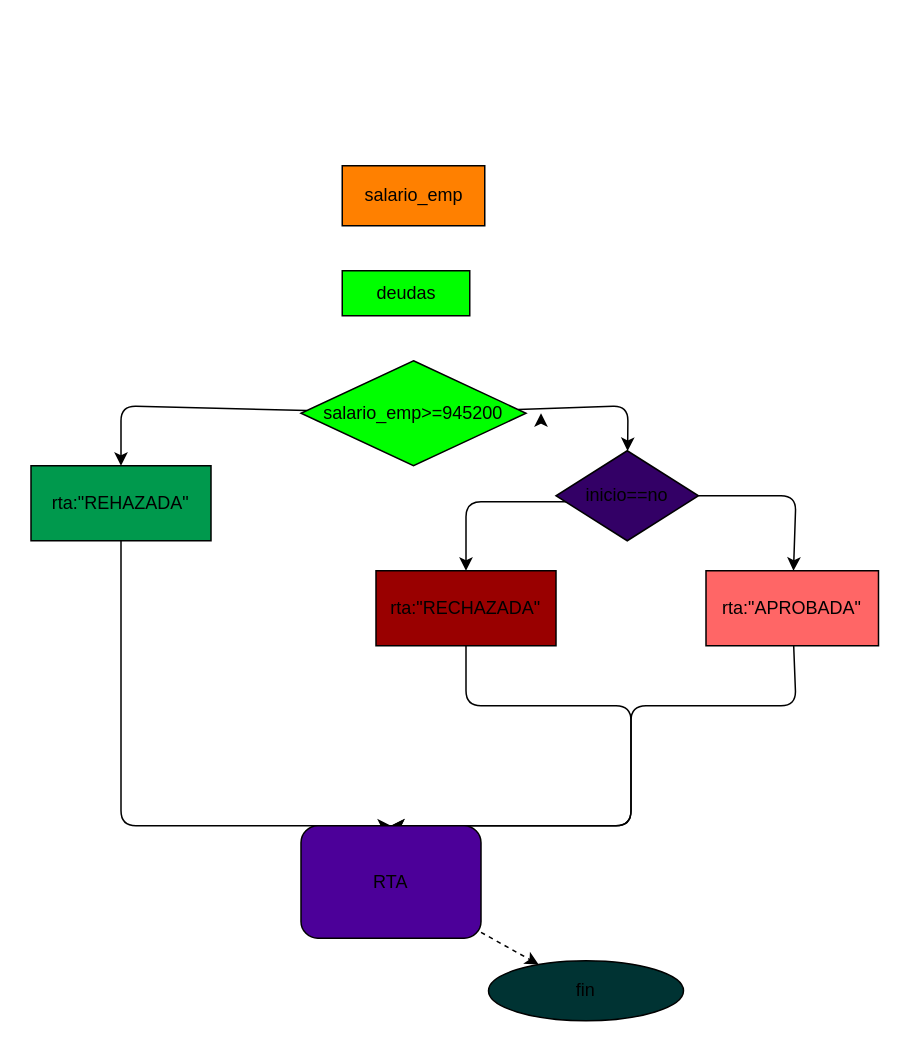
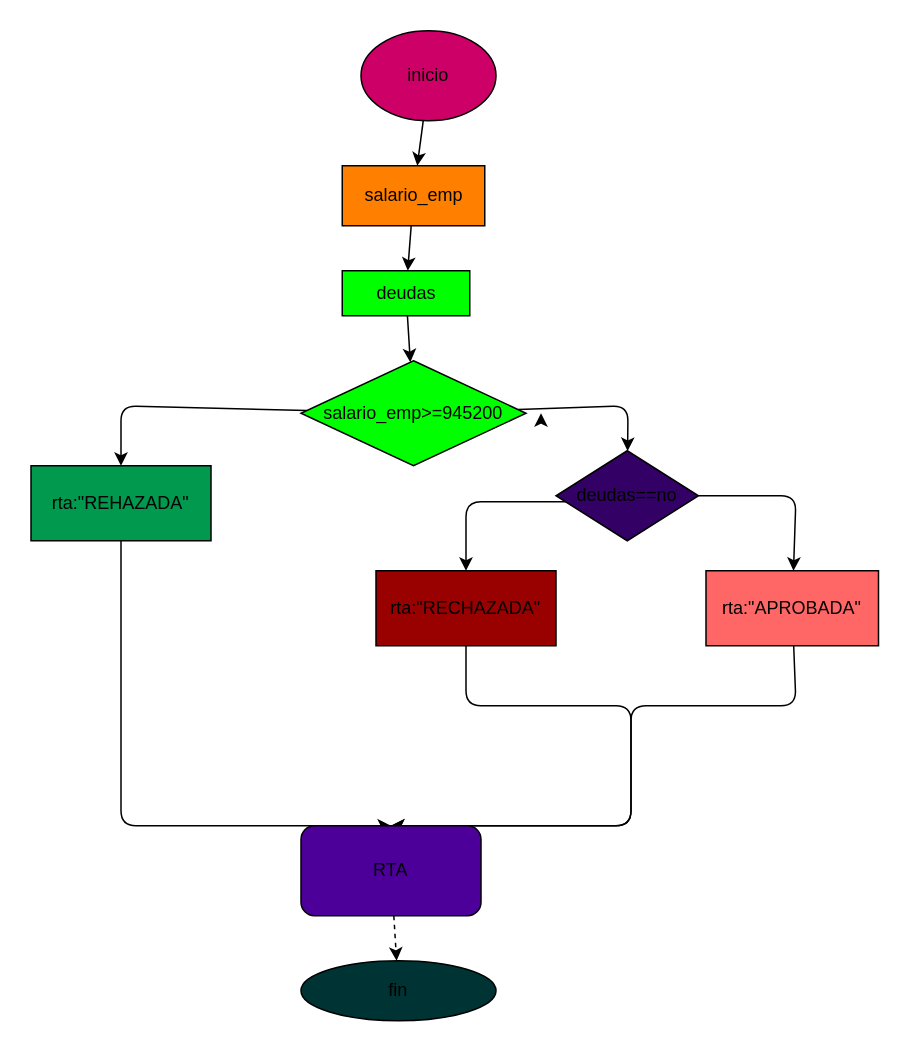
none -> (428, 76)
none -> (421, 138)
none -> (410, 243)
none -> (408, 334)
(627, 496) -> (627, 496)
(391, 882) -> (391, 871)
(586, 991) -> (398, 991)
